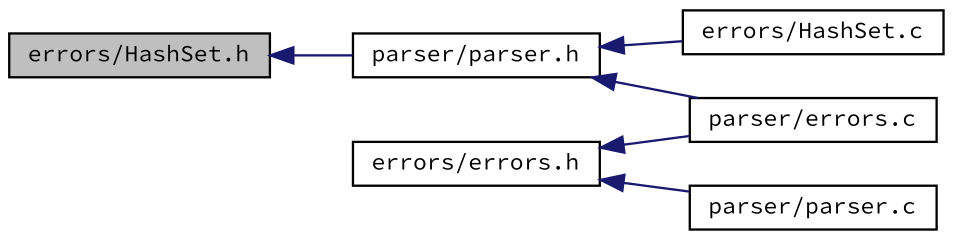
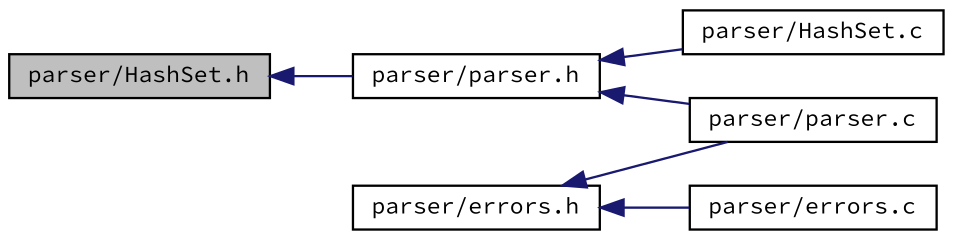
(813, 32) -> (813, 32)
(140, 55) -> (140, 76)
(656, 90) -> (656, 100)
(476, 164) -> (476, 208)
